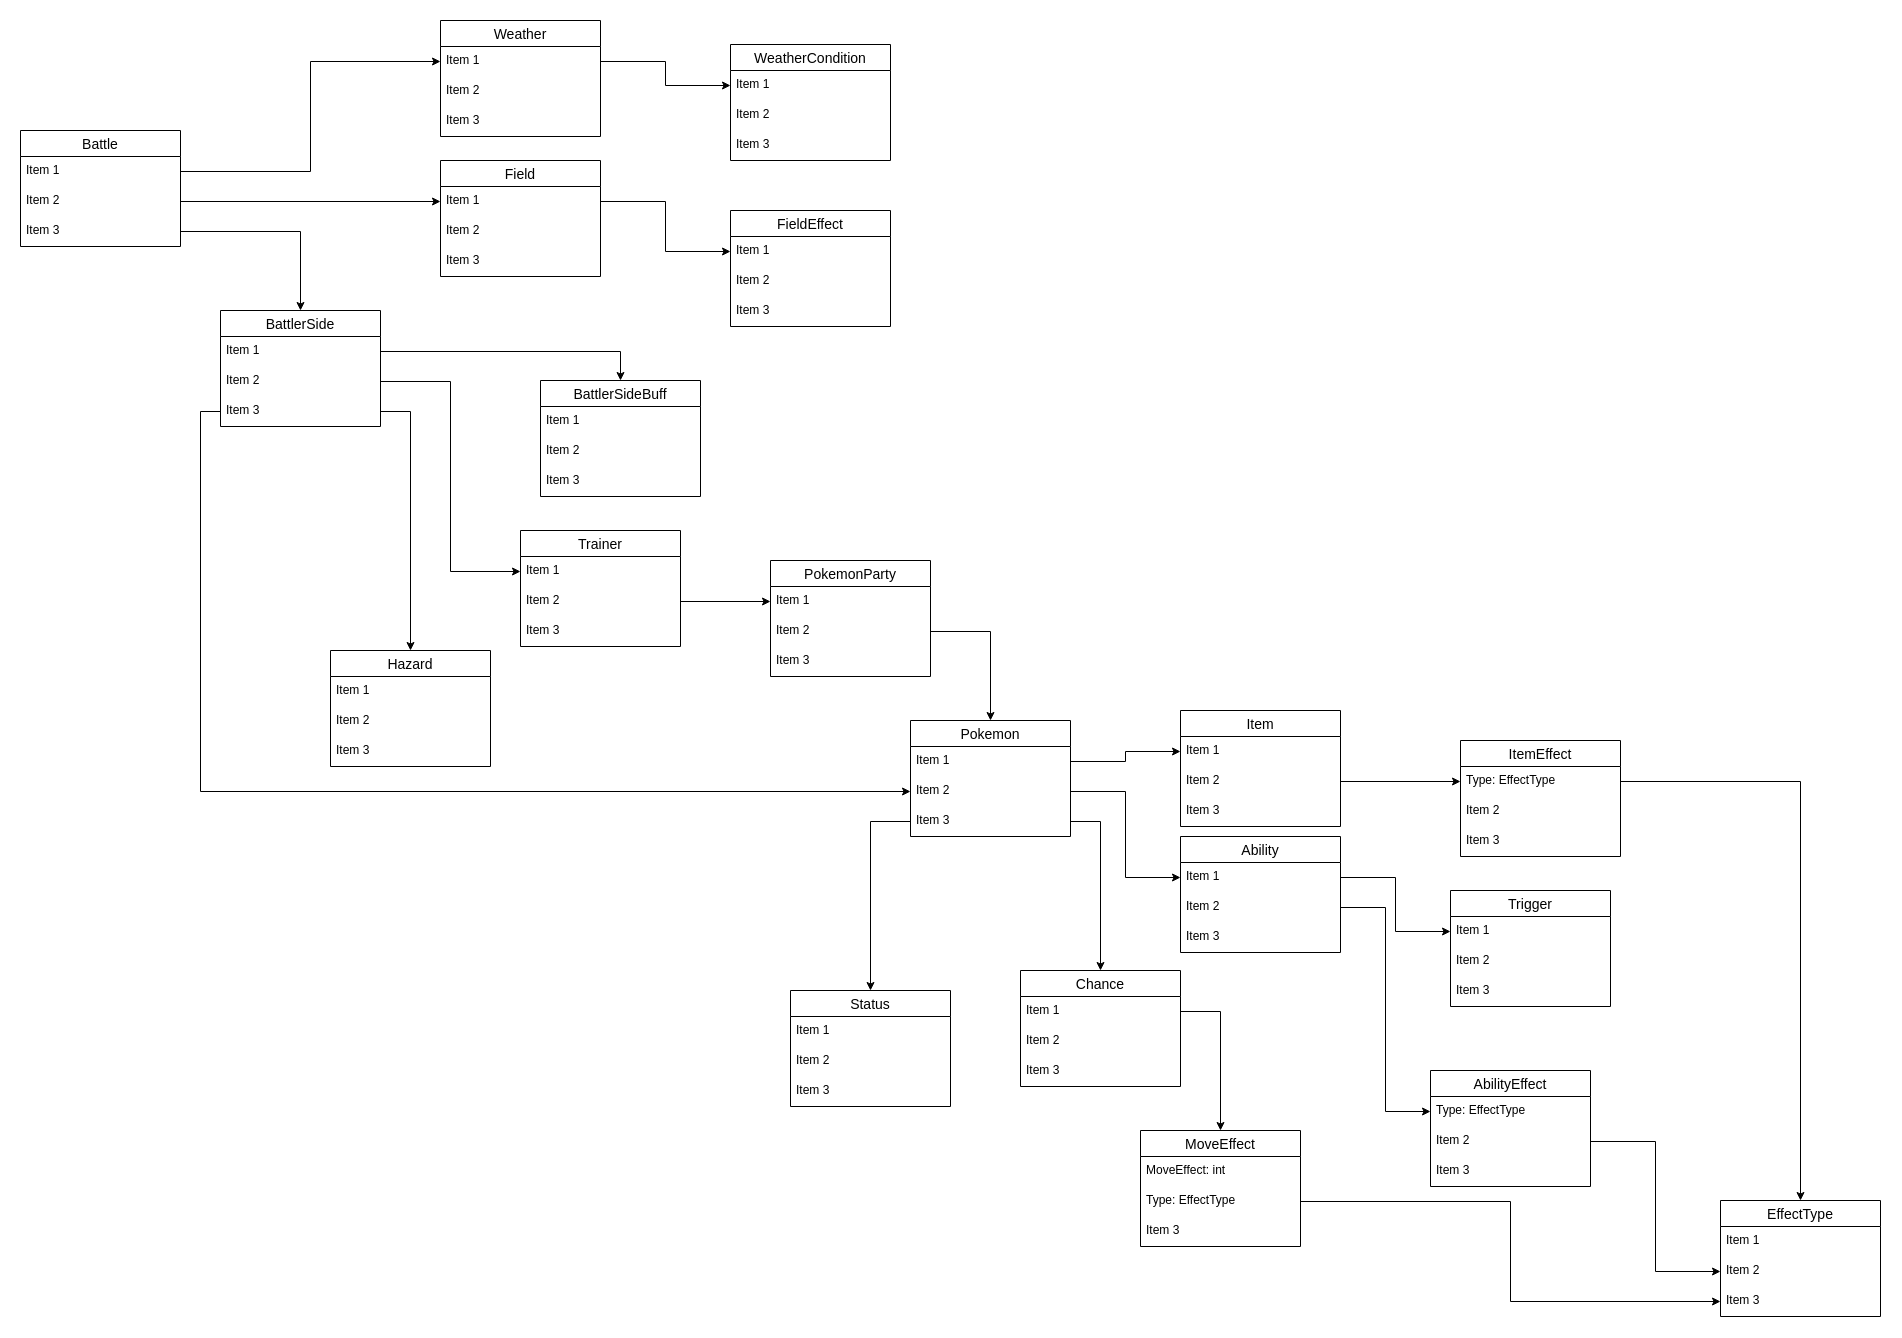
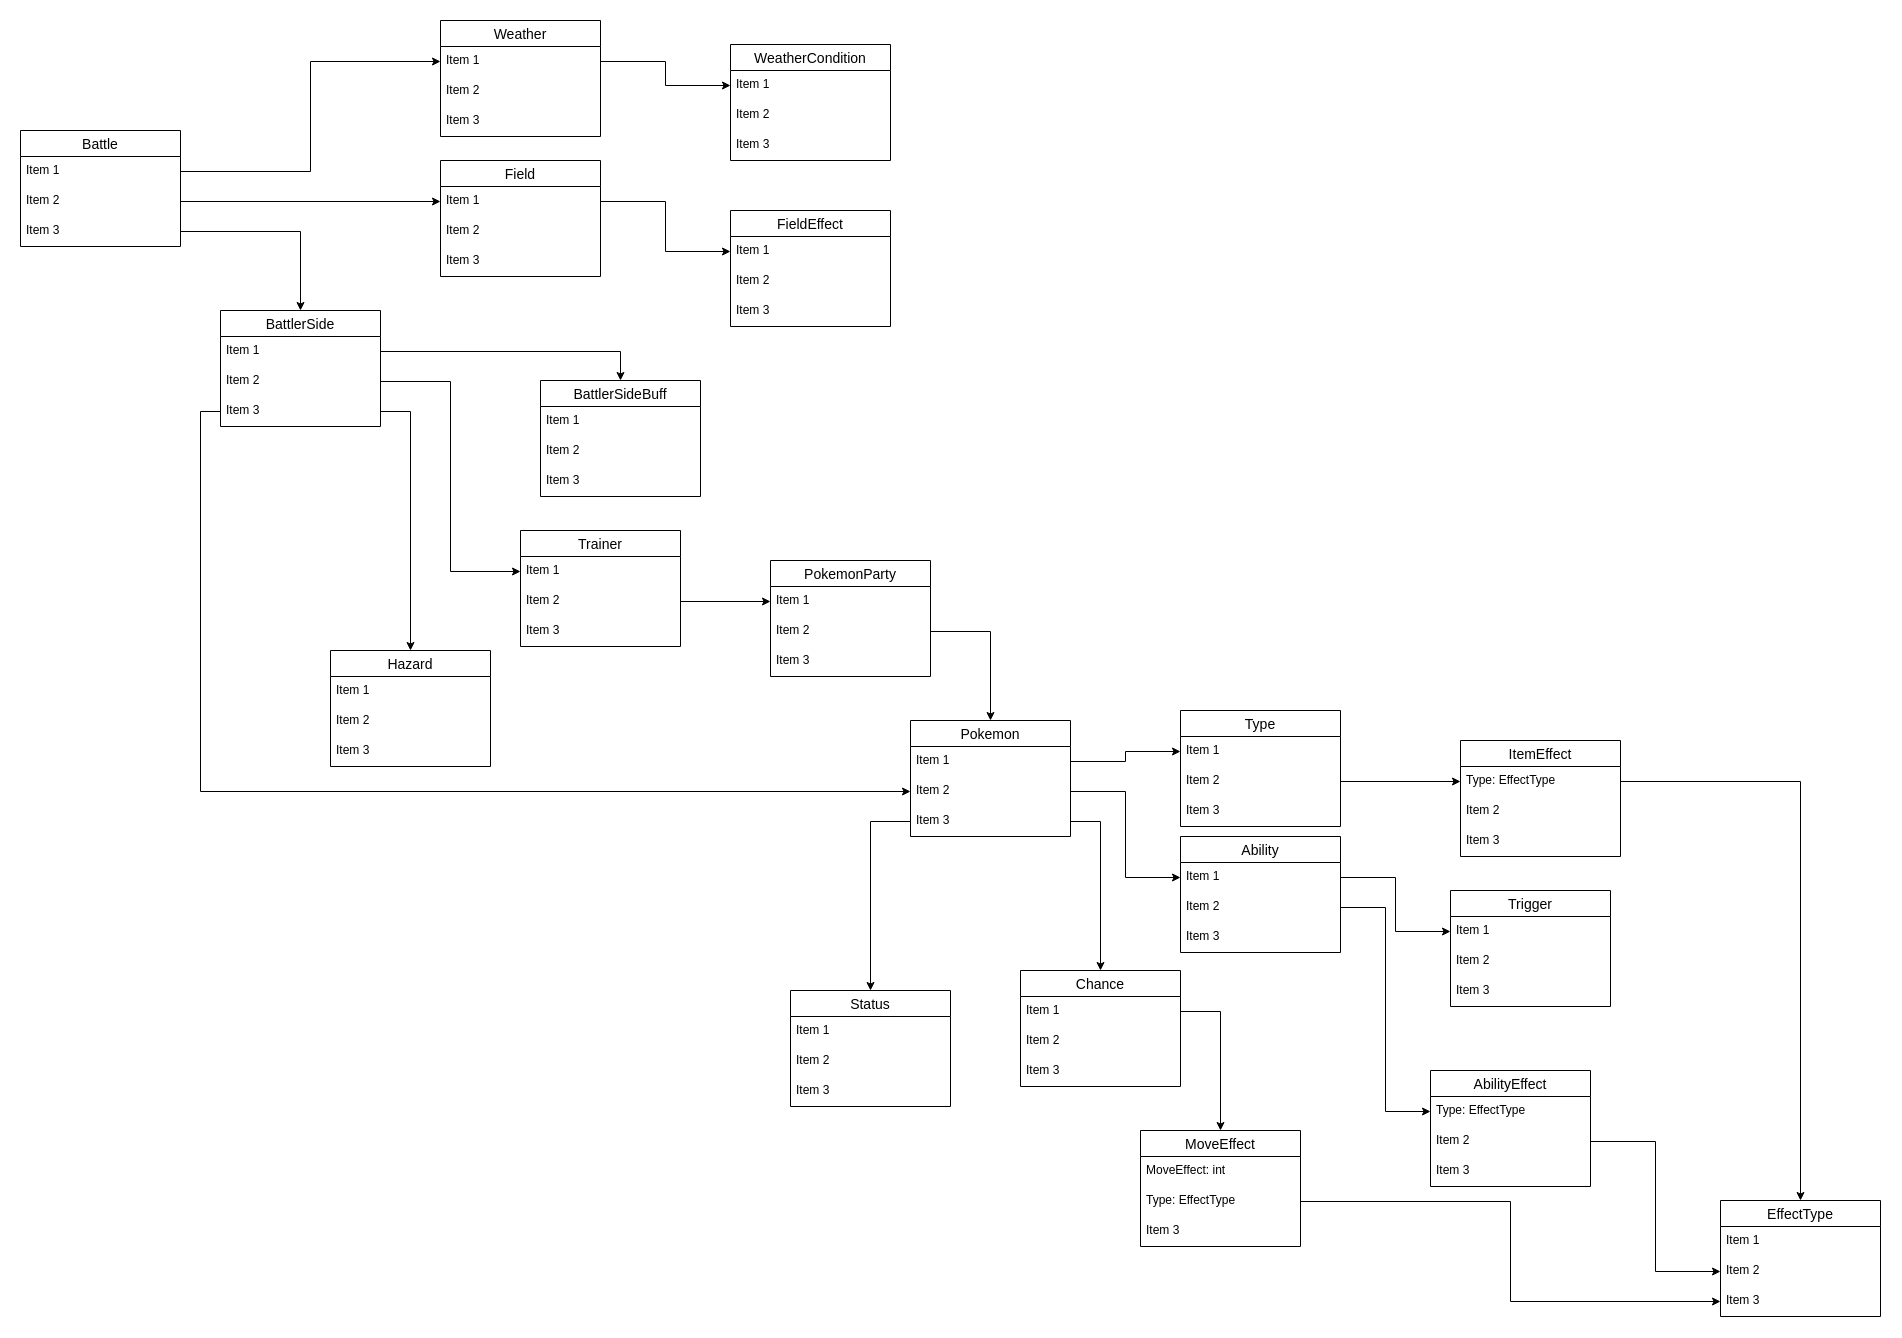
(1260, 724) -> (1260, 724)
